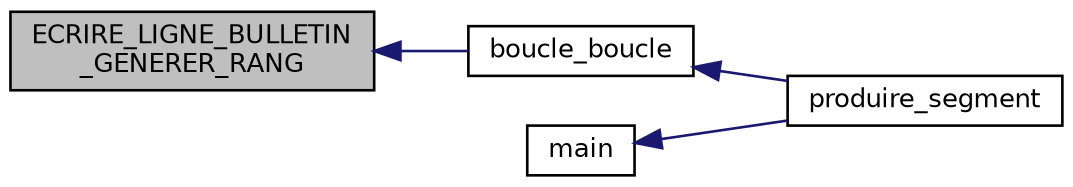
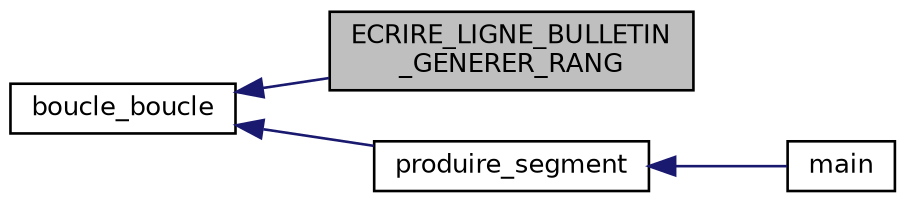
(434, 51) -> (296, 83)
(725, 130) -> (731, 166)
